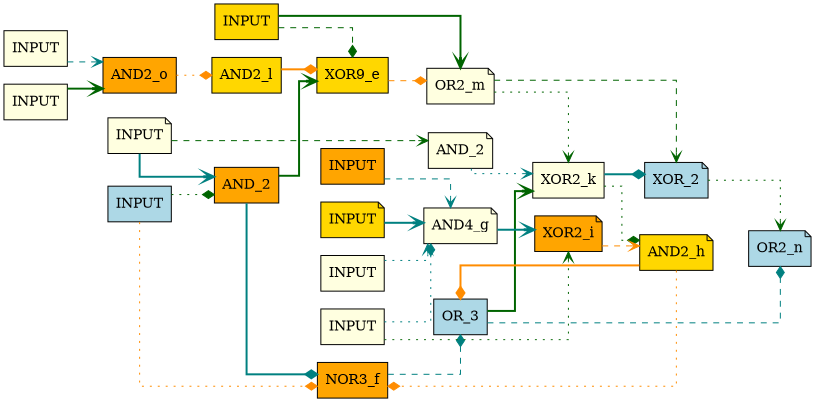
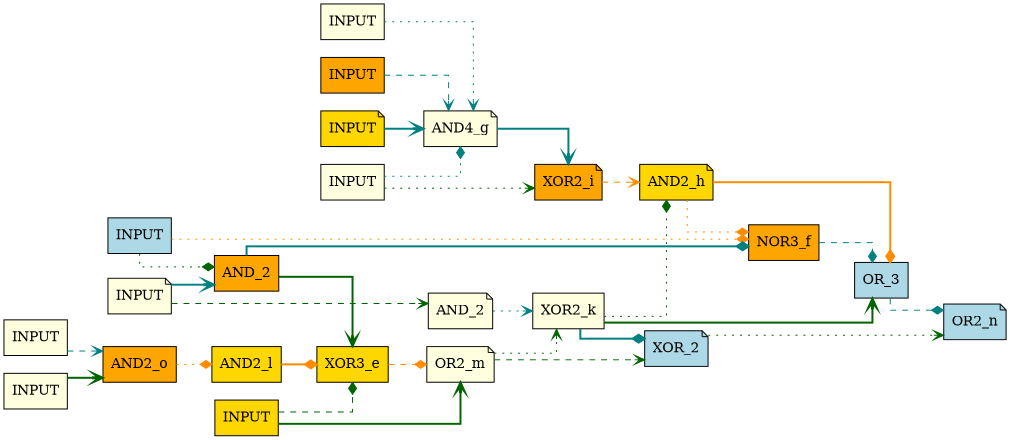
(353, 75) -> (353, 364)
(515, 257) -> (745, 323)
